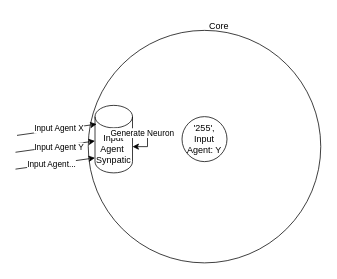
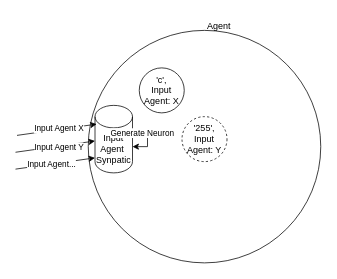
(219, 27) -> (219, 27)
none -> (162, 90)
(204, 139) -> (204, 139)
